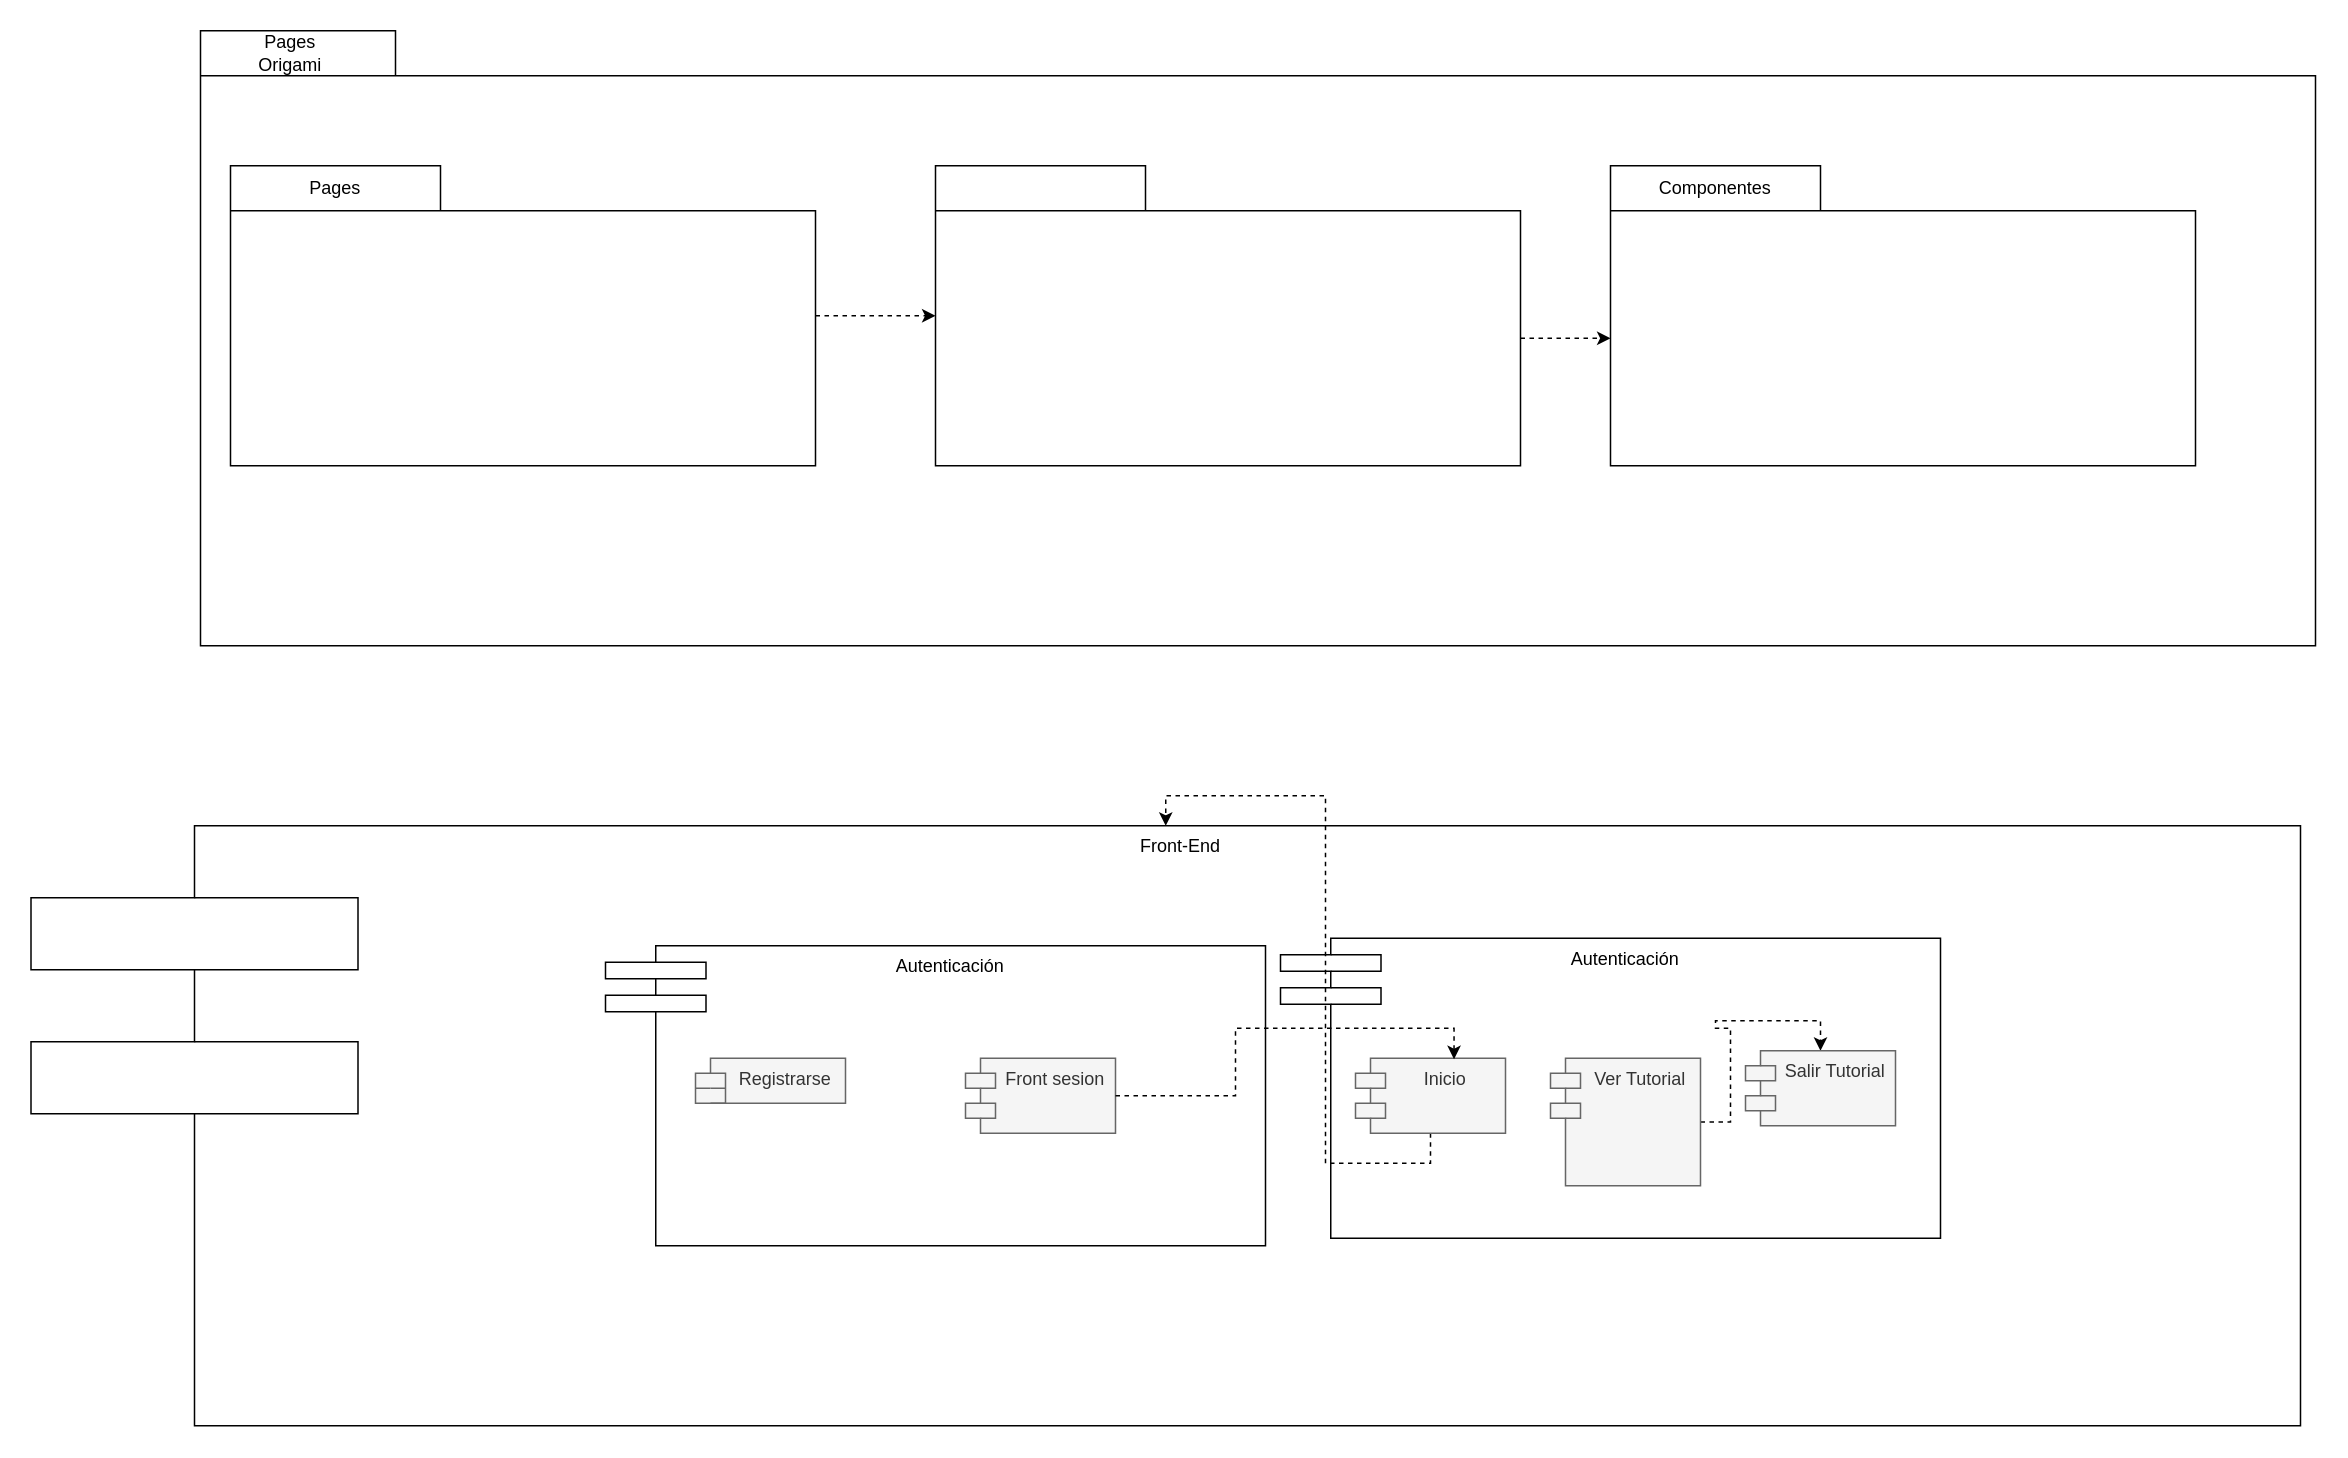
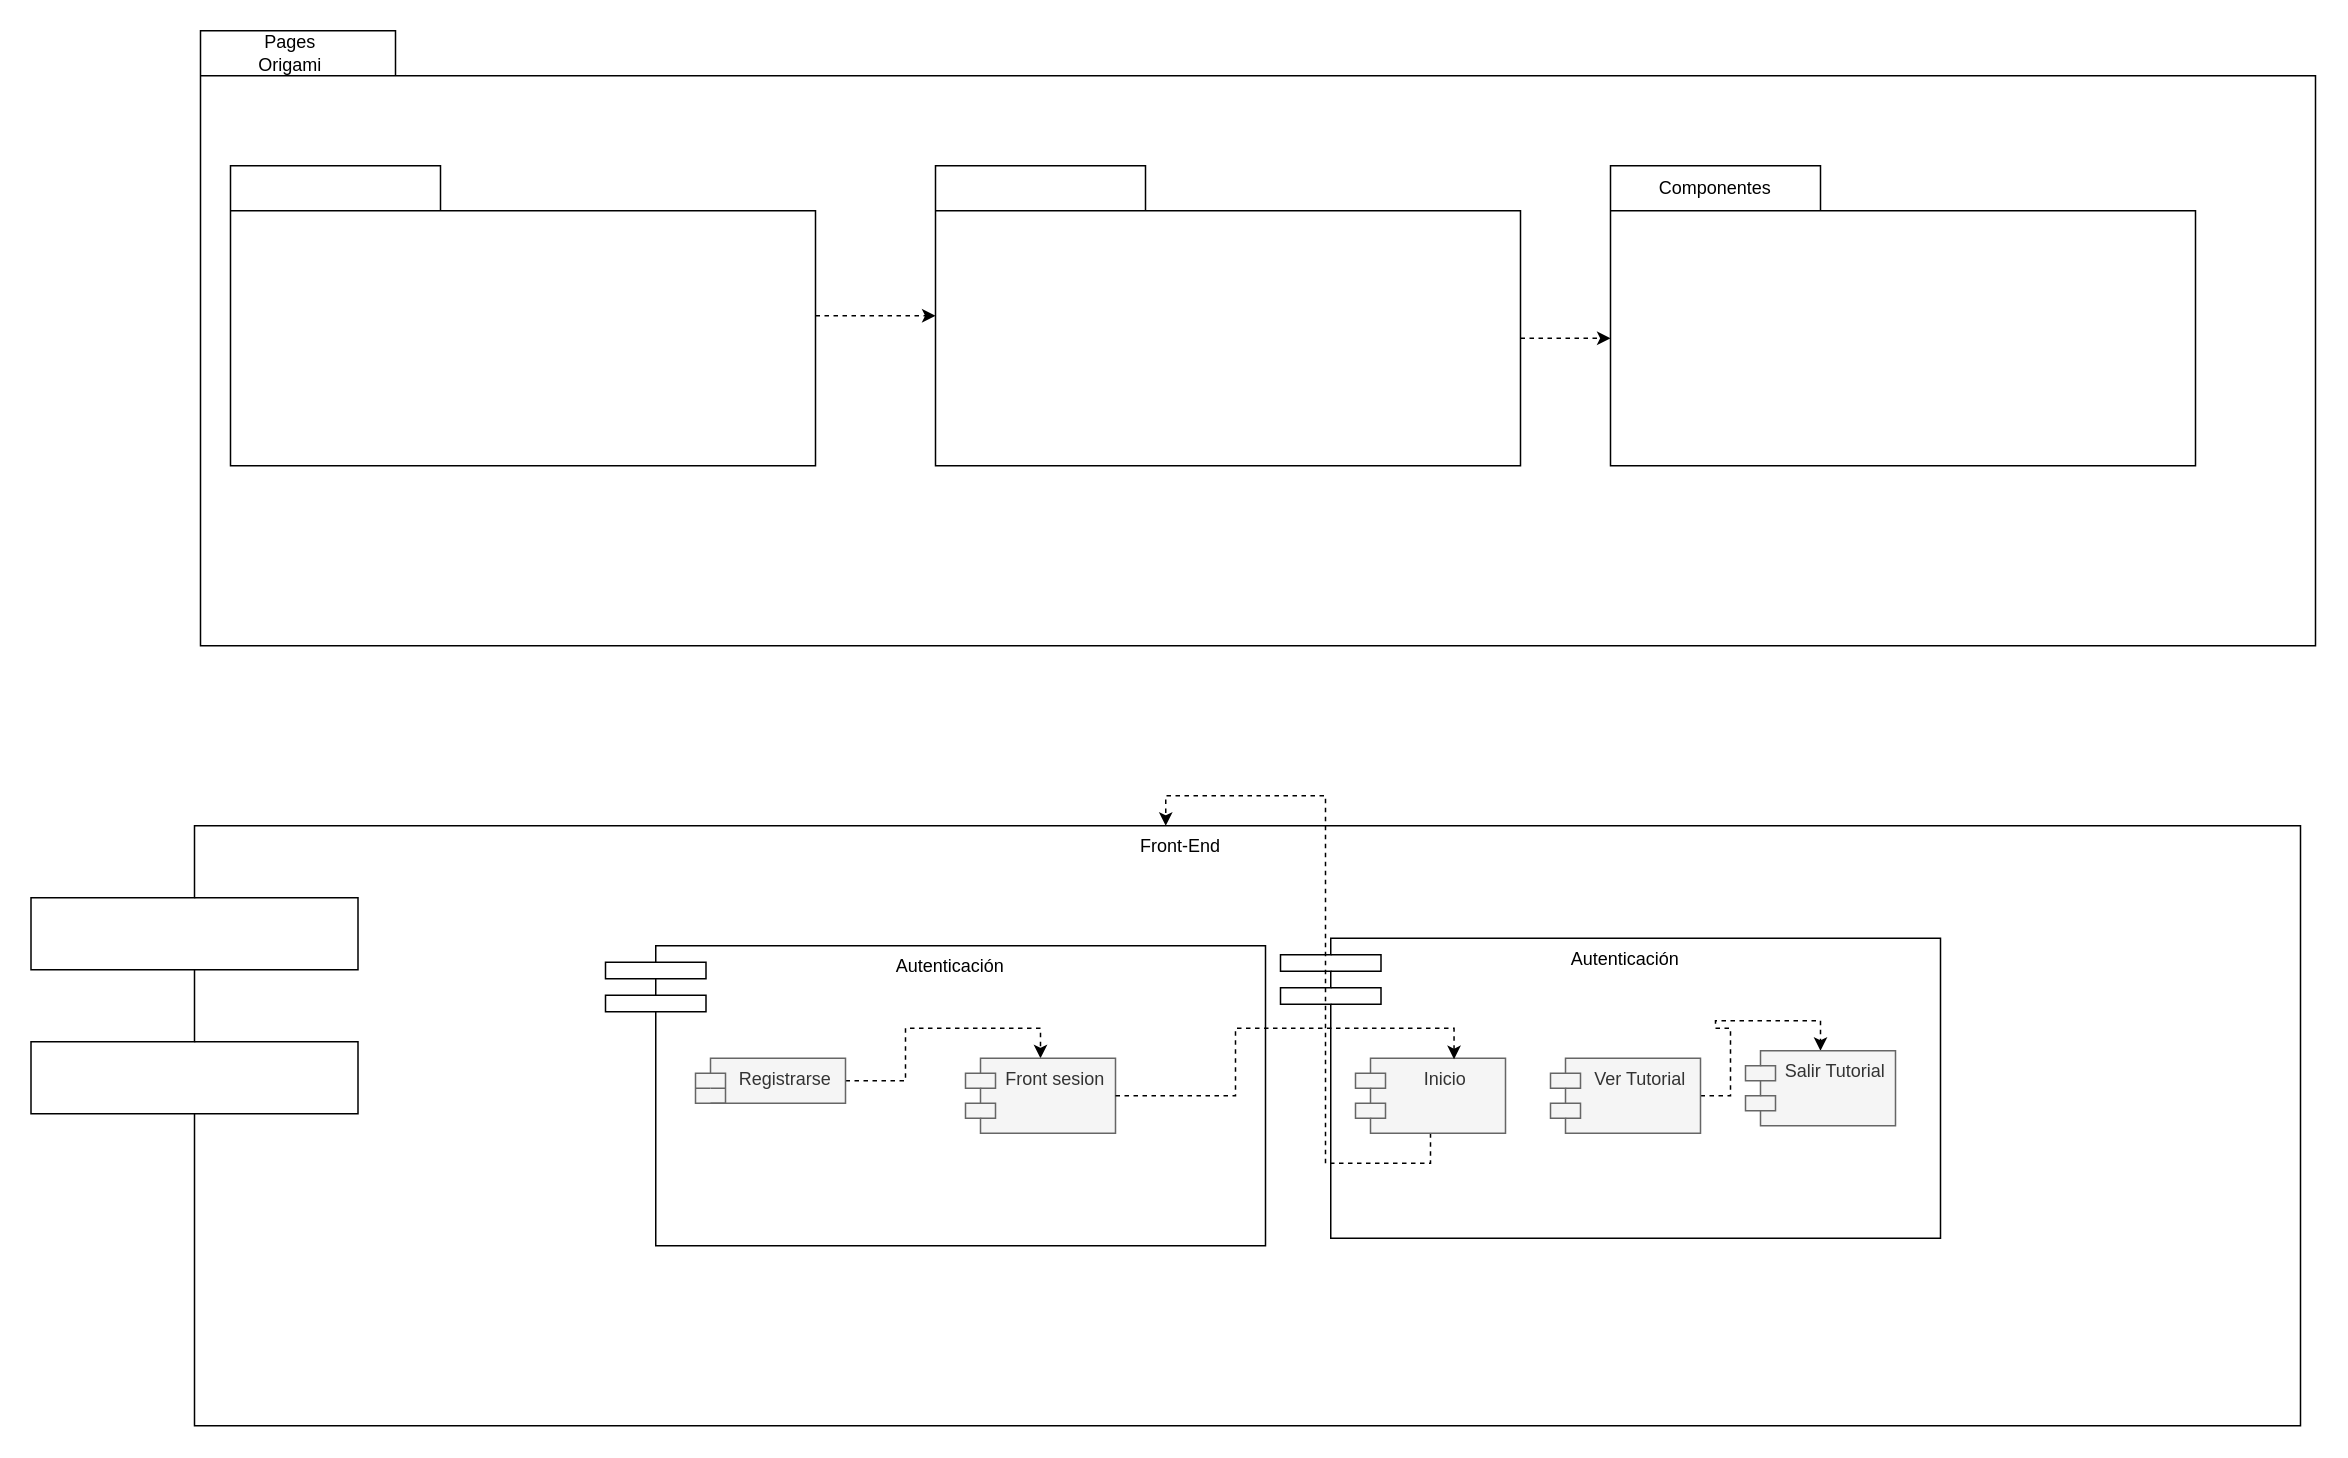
(335, 188) -> none
none -> (926, 1028)
(1625, 1122) -> (1625, 1096)
